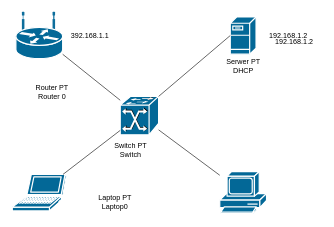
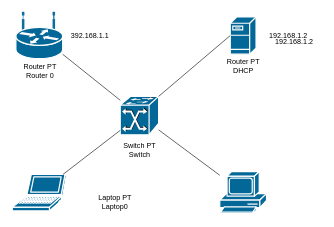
(244, 66) -> (244, 66)
(52, 92) -> (40, 71)
(131, 150) -> (140, 150)
